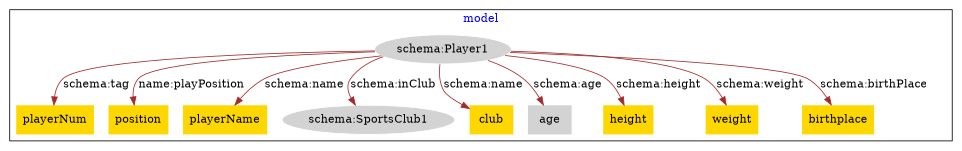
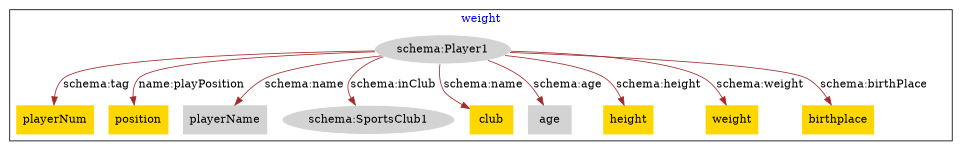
(481, 19) -> (481, 19)
(225, 120) -> (225, 120)
